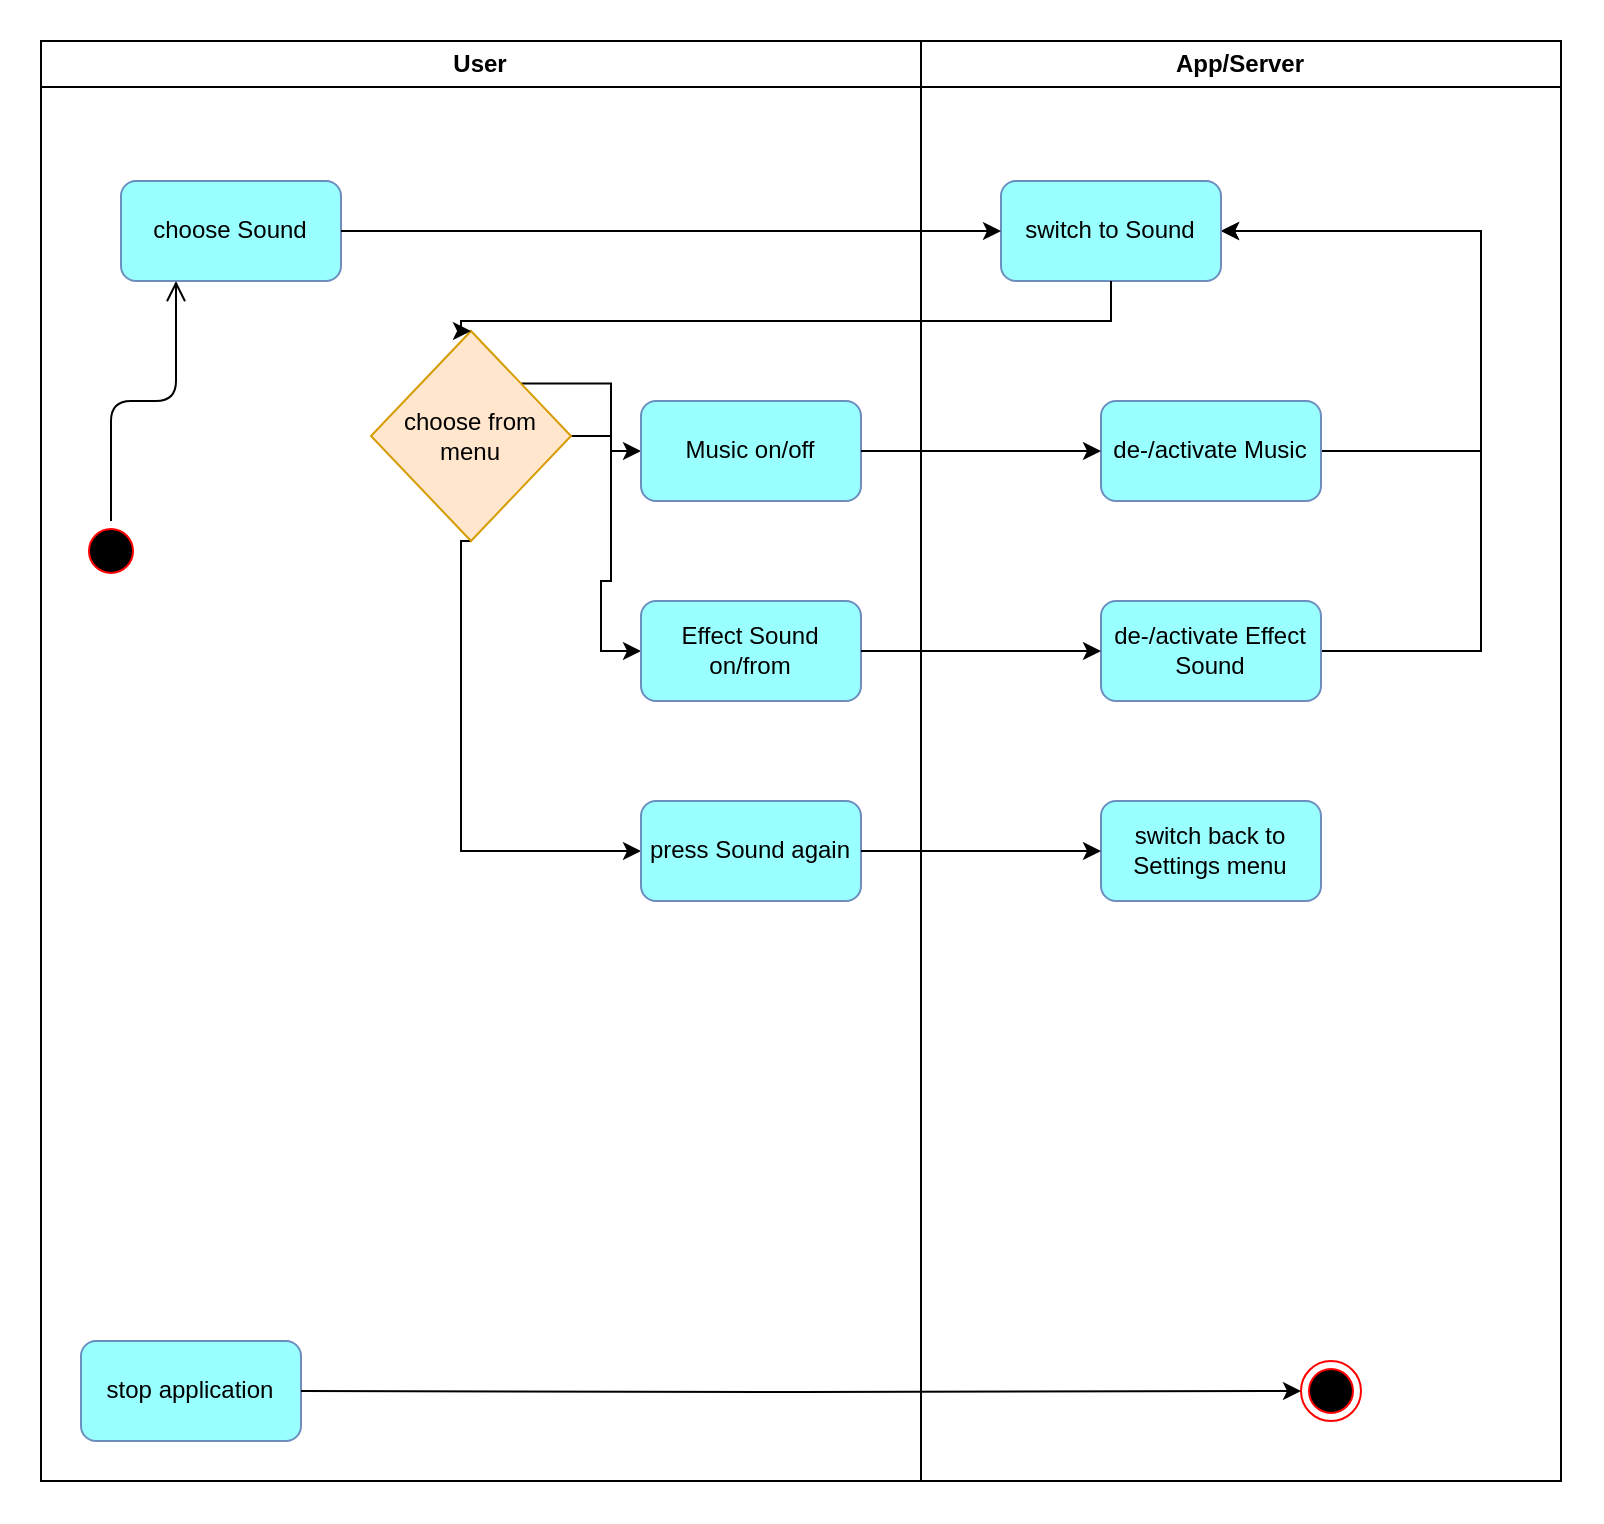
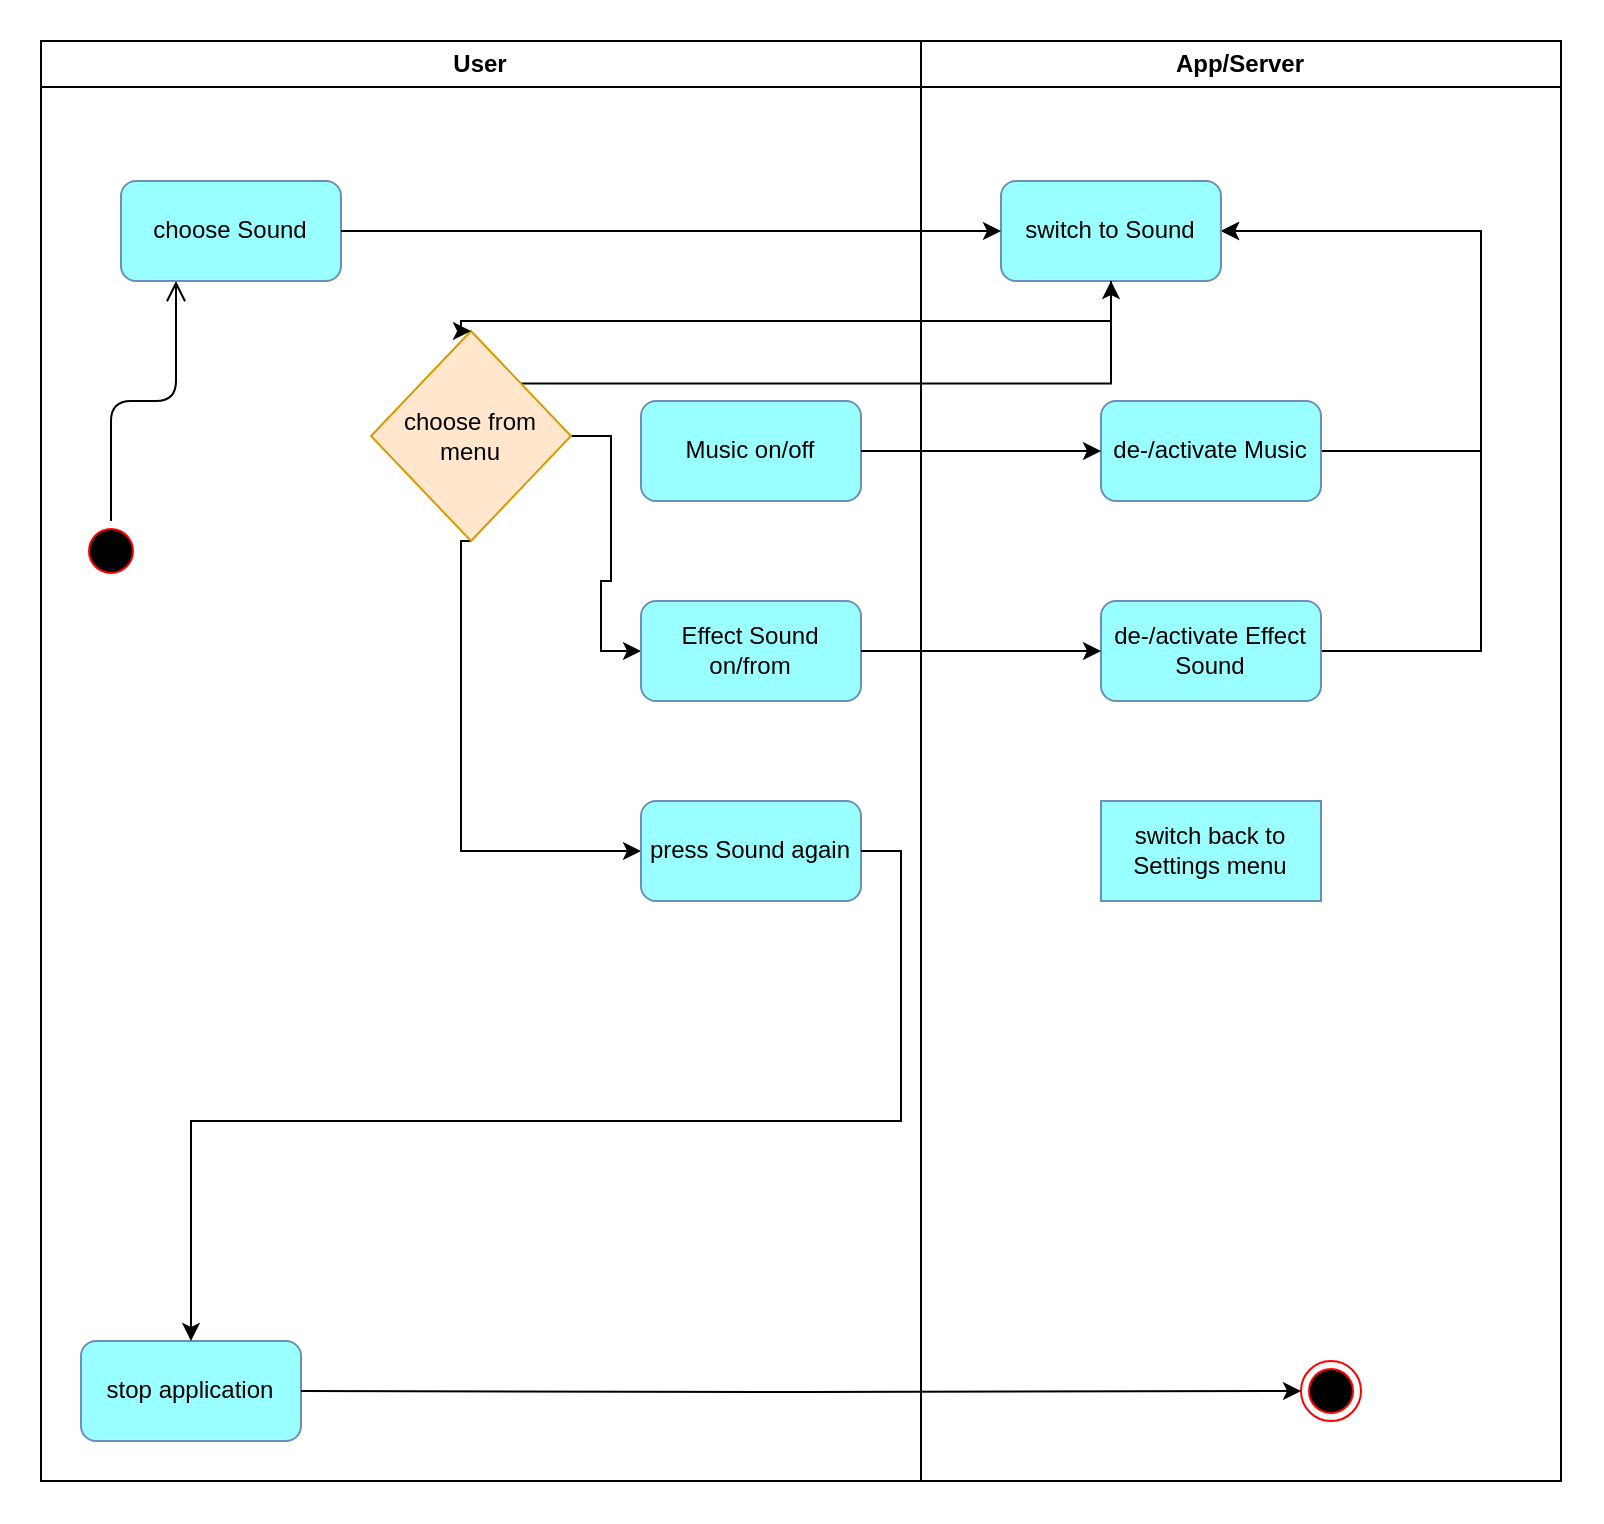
(611, 407) -> (762, 384)
(1006, 851) -> (579, 1121)
(1211, 851) -> (1211, 851)
